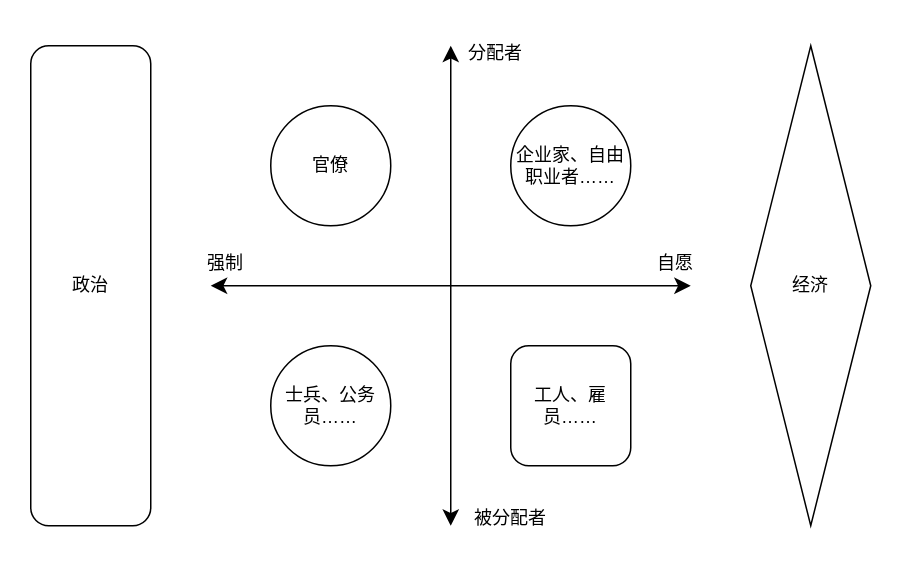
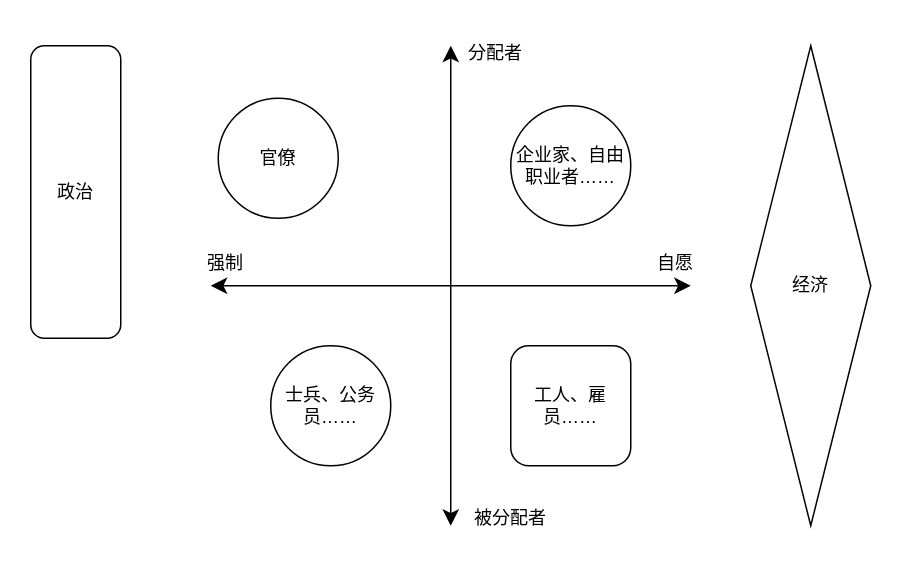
(331, 166) -> (278, 158)
(91, 286) -> (76, 192)
